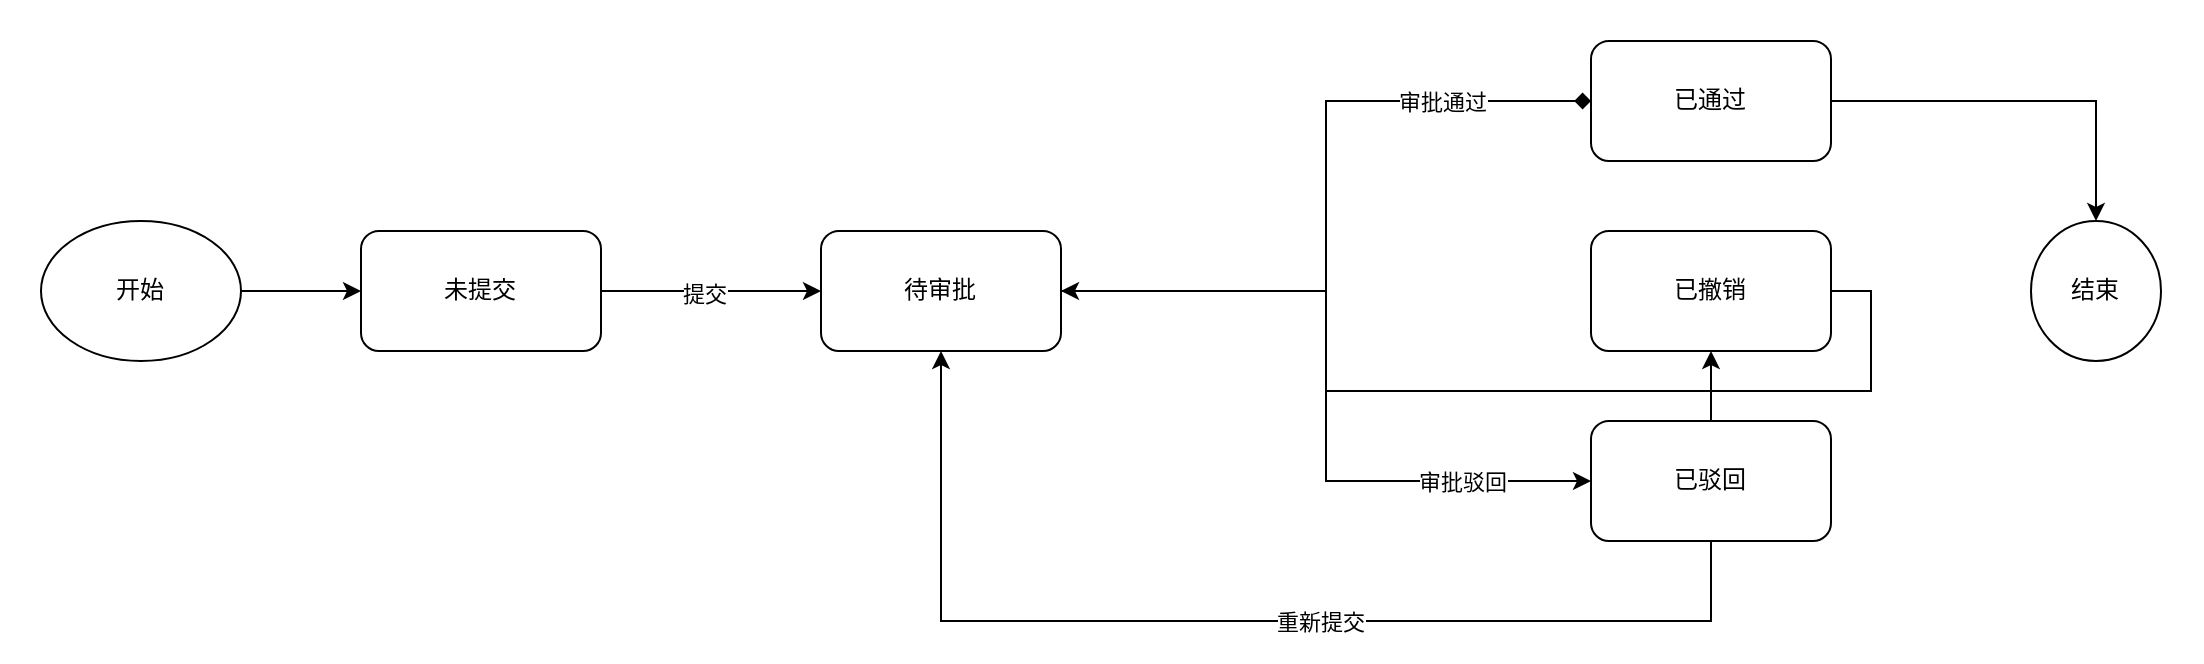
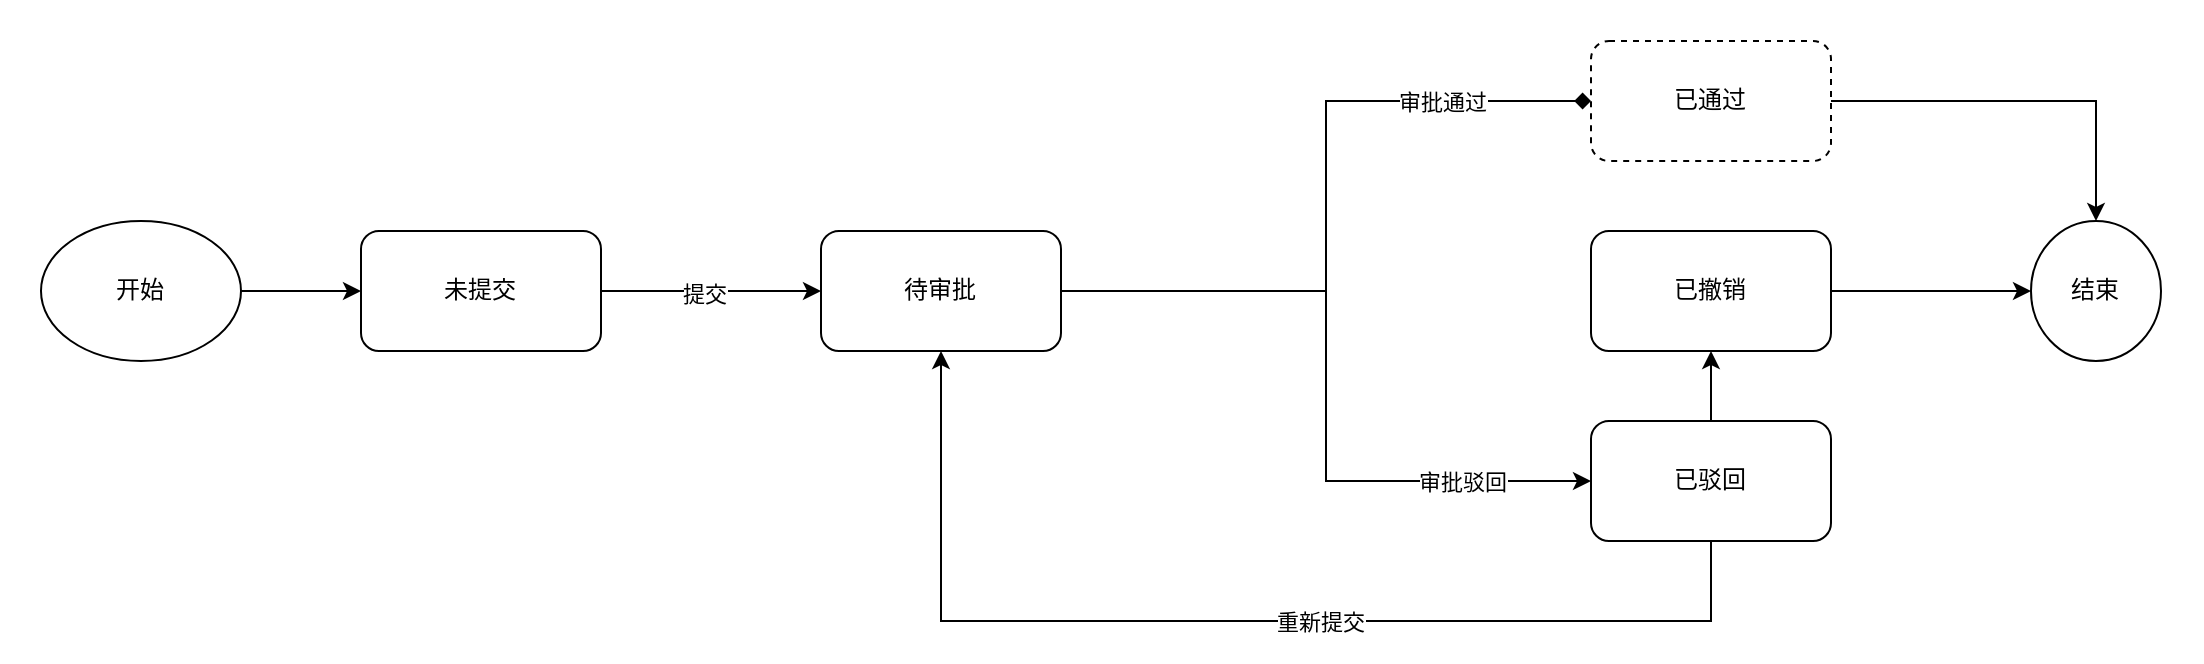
(1711, 101) -> (1711, 101)
(1652, 391) -> (1943, 291)
